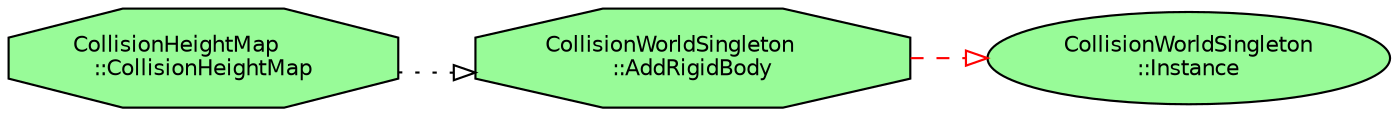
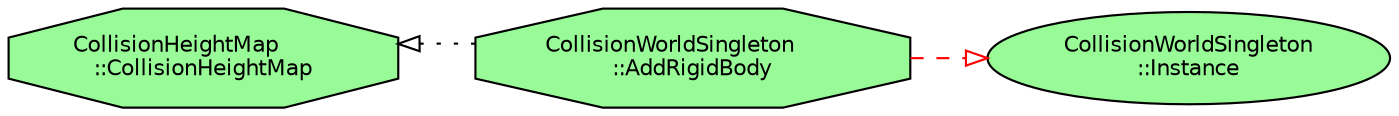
(426, 73) -> (447, 44)
